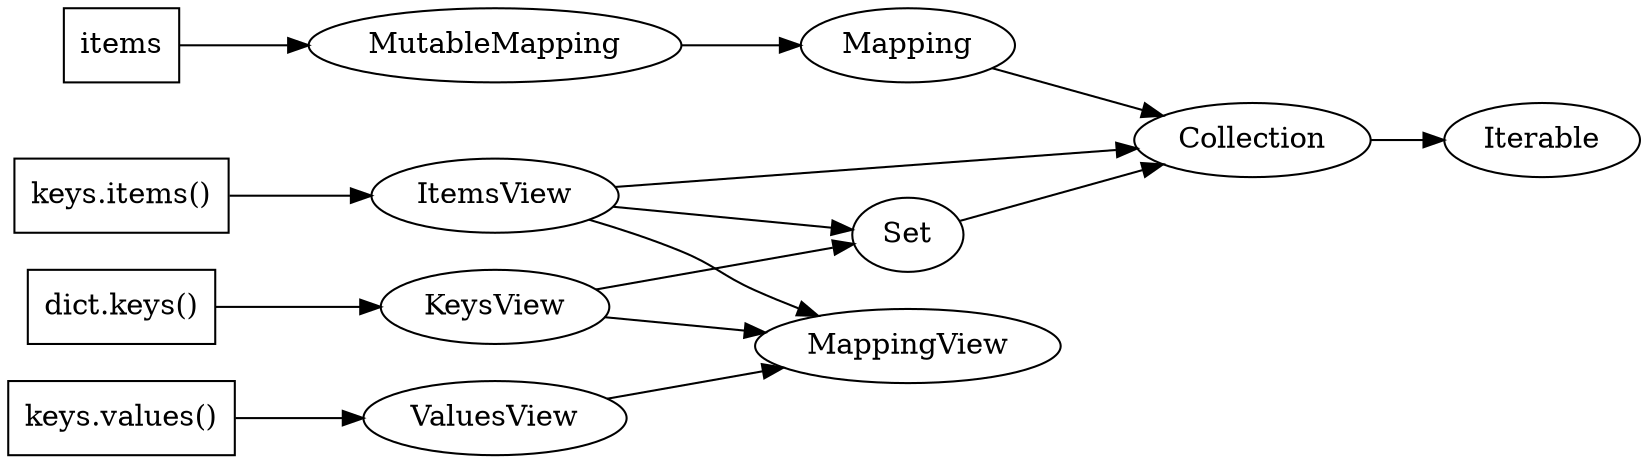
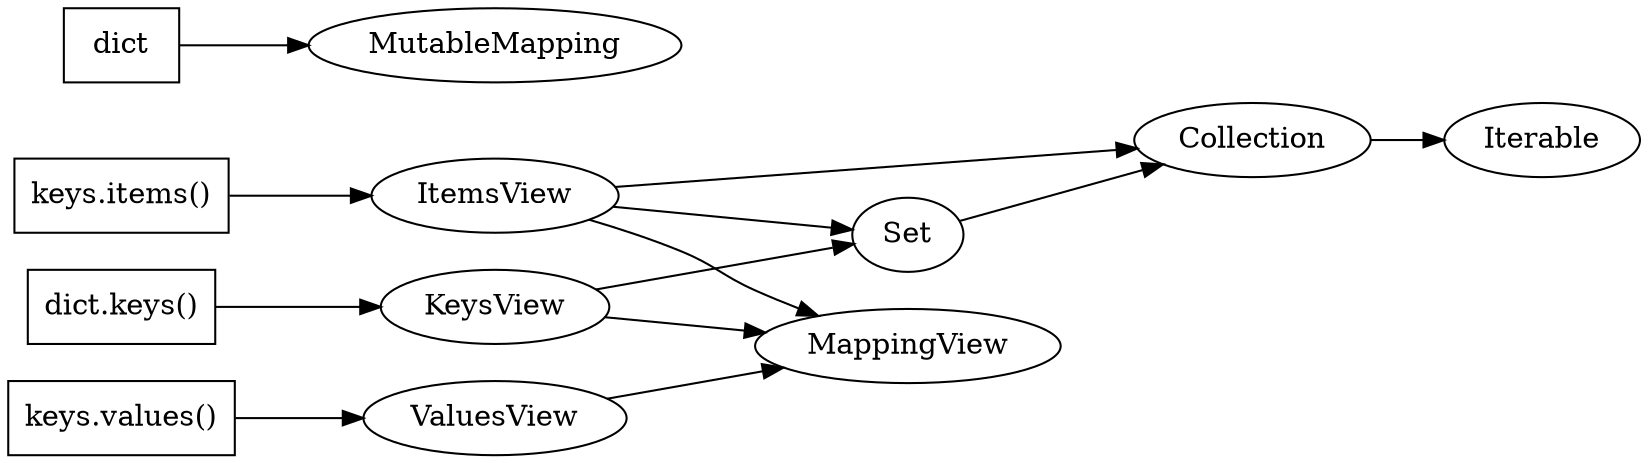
(122, 45) -> (122, 45)
(908, 45) -> none
